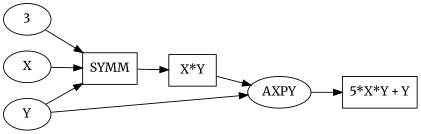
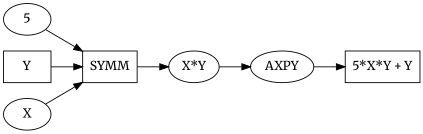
(27, 19) -> (27, 19)
(193, 70) -> (194, 67)
(145, 104) -> none
(27, 114) -> (27, 67)
